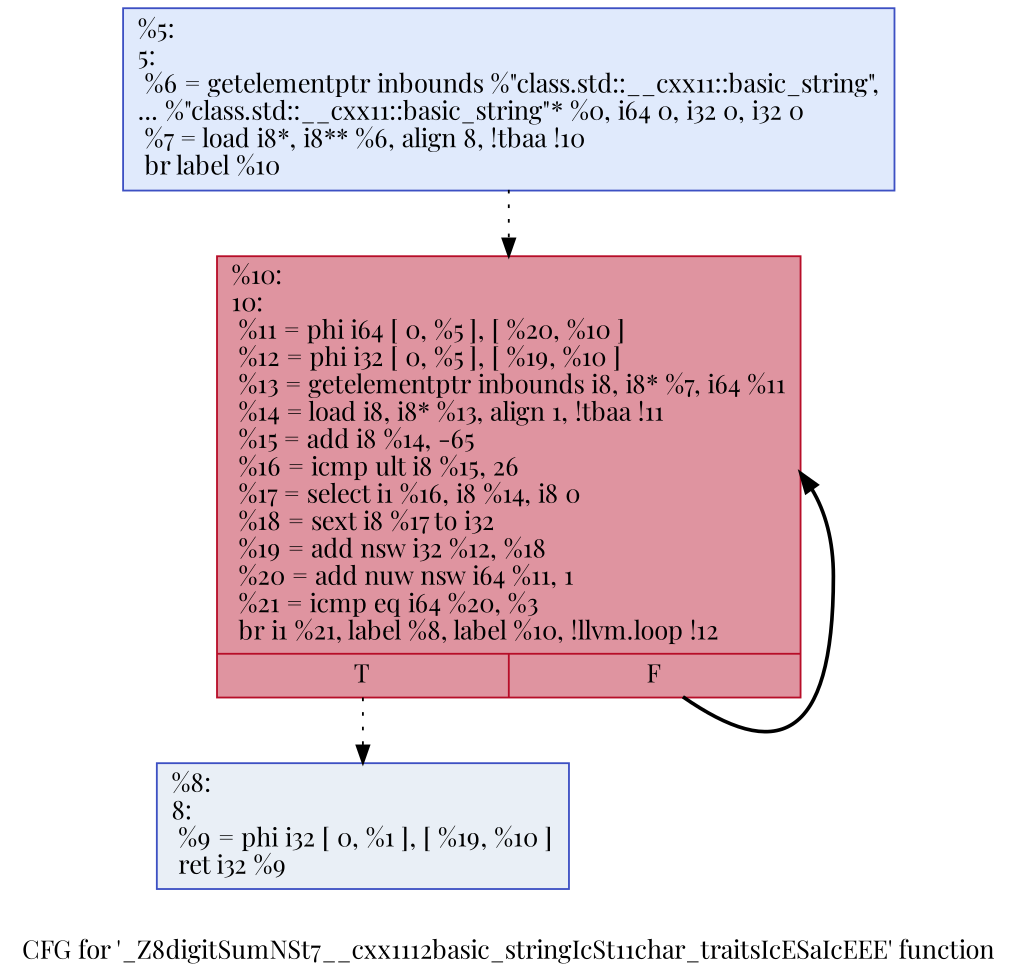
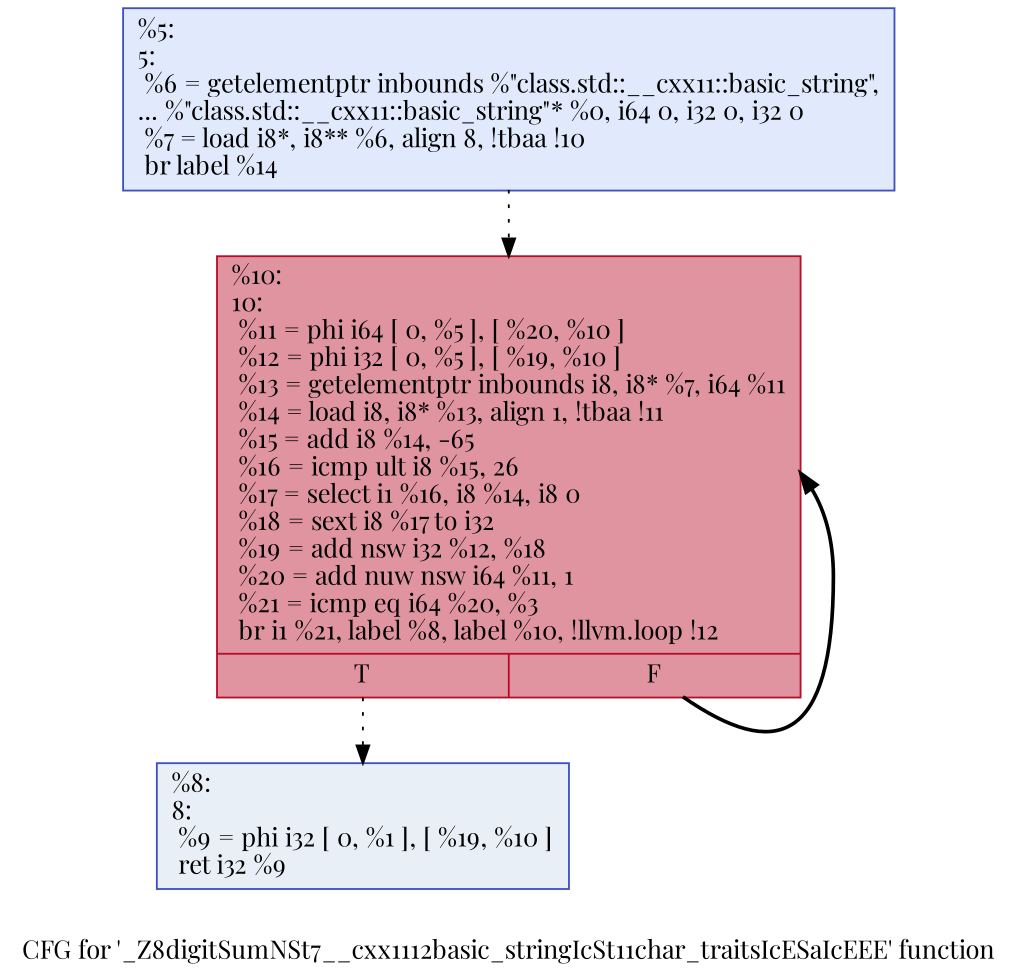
(210, 167) -> (208, 167)
